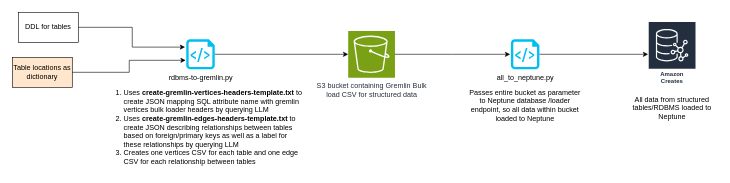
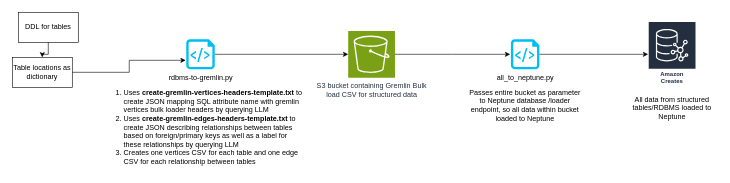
(131, 27) -> (43, 54)
(42, 72) -> (42, 72)
